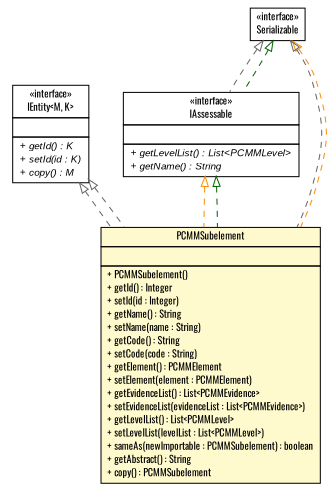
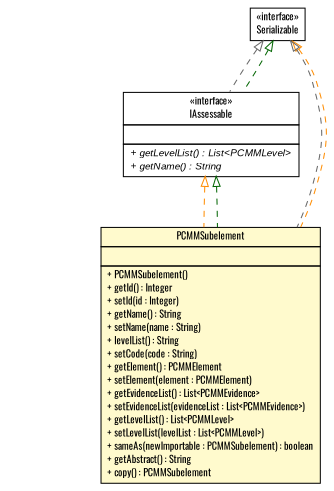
(50, 134) -> none
(144, 341) -> (144, 341)
